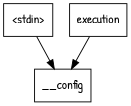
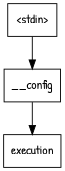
(83, 49) -> (32, 114)
